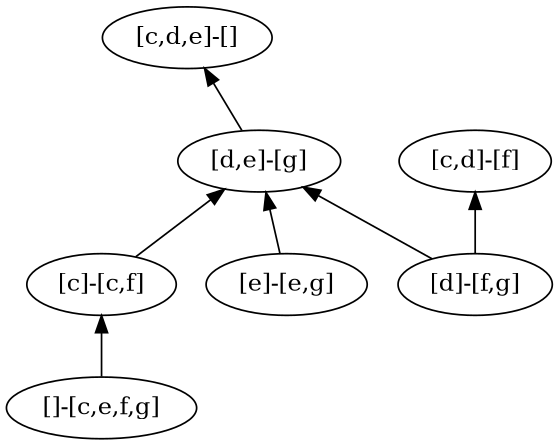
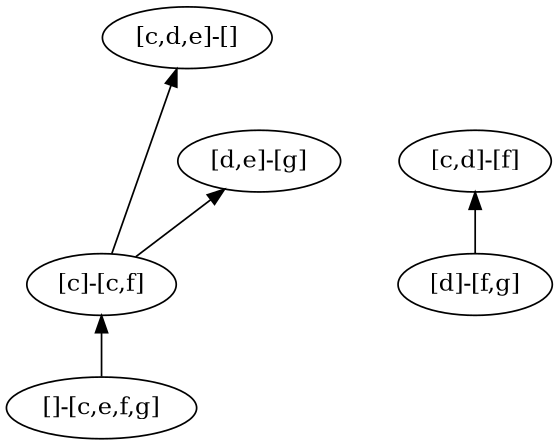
(228, 107) -> (141, 170)
(375, 227) -> none
(287, 285) -> none
